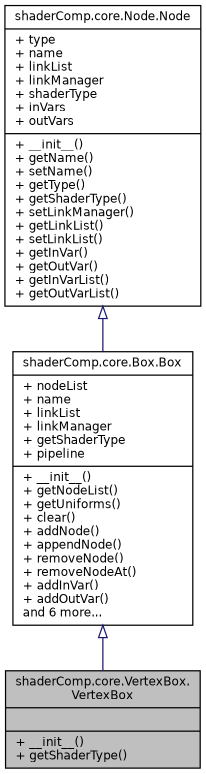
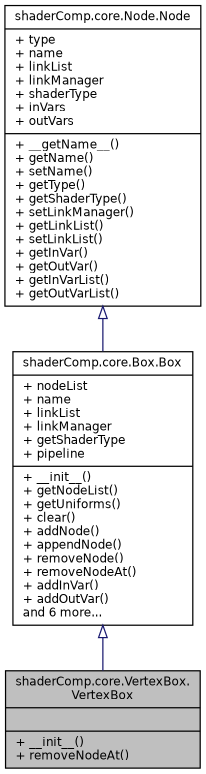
(49, 145) -> (67, 145)
(71, 756) -> (73, 756)
